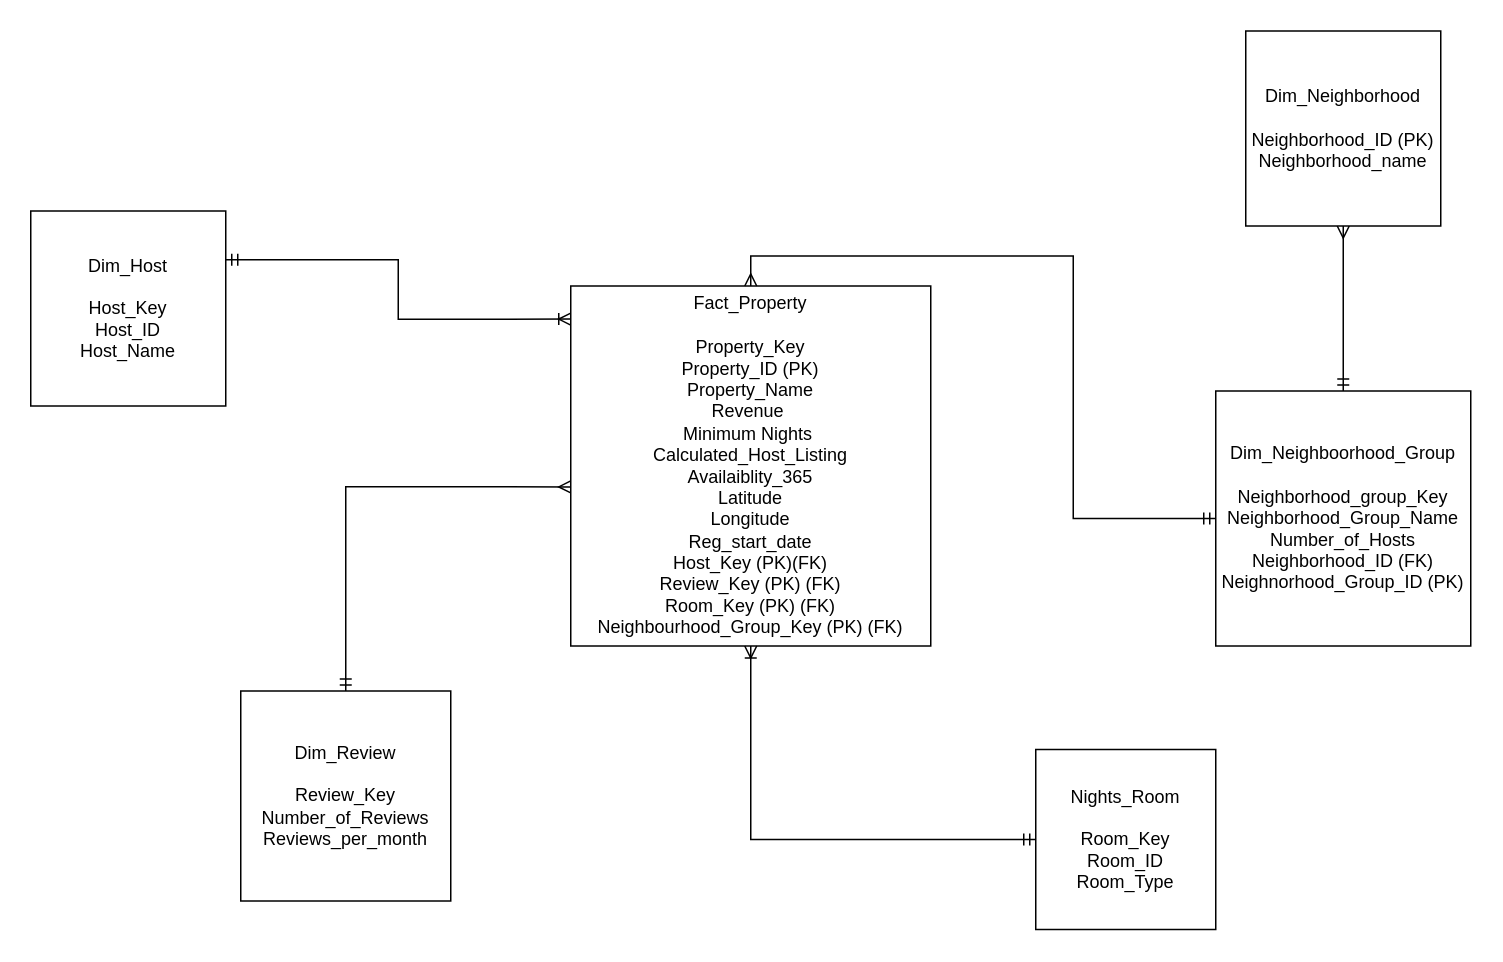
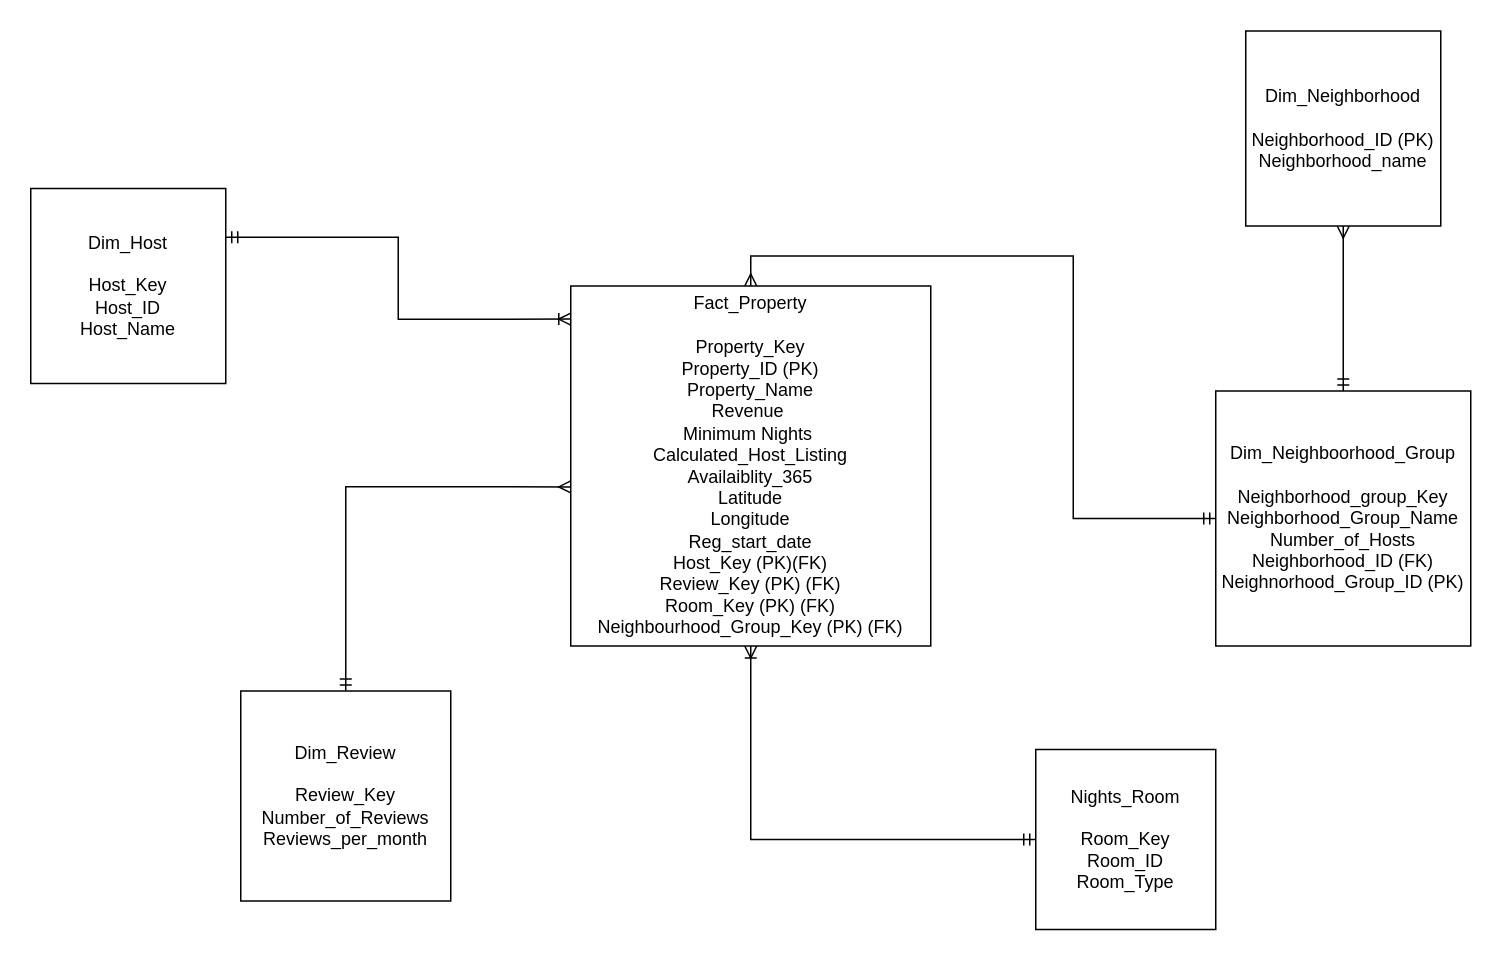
(128, 308) -> (128, 286)
